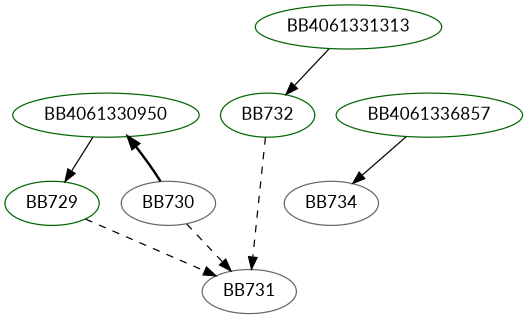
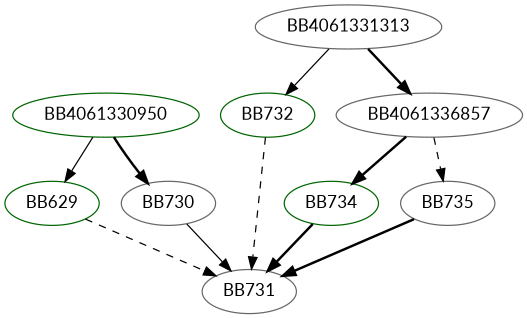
(349, 27) -> (349, 27)
none -> (385, 67)
(429, 115) -> (429, 115)
(384, 156) -> (384, 156)
(149, 164) -> (126, 156)
(52, 203) -> (52, 203)
(331, 203) -> (331, 203)
none -> (448, 203)
(205, 243) -> (205, 243)
none -> (295, 243)
